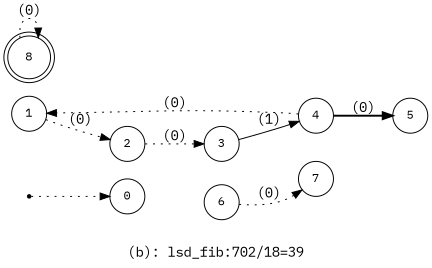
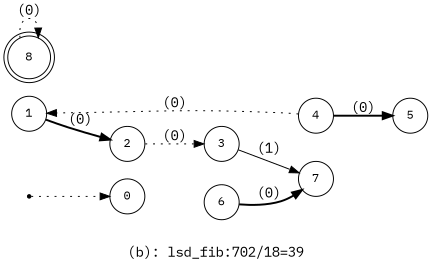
(73, 129) -> (73, 129)
(264, 132) -> (264, 160)
(267, 204) -> (267, 204)
